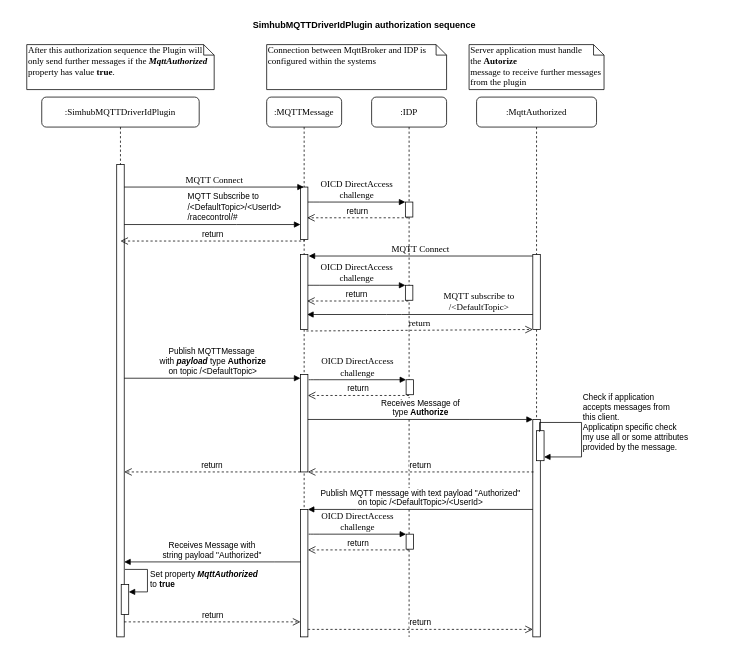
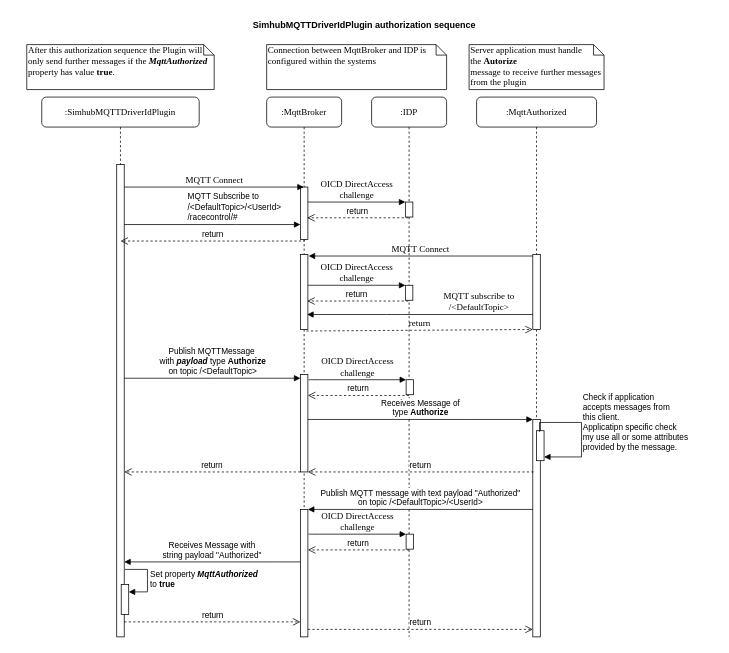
(304, 112) -> (304, 112)
